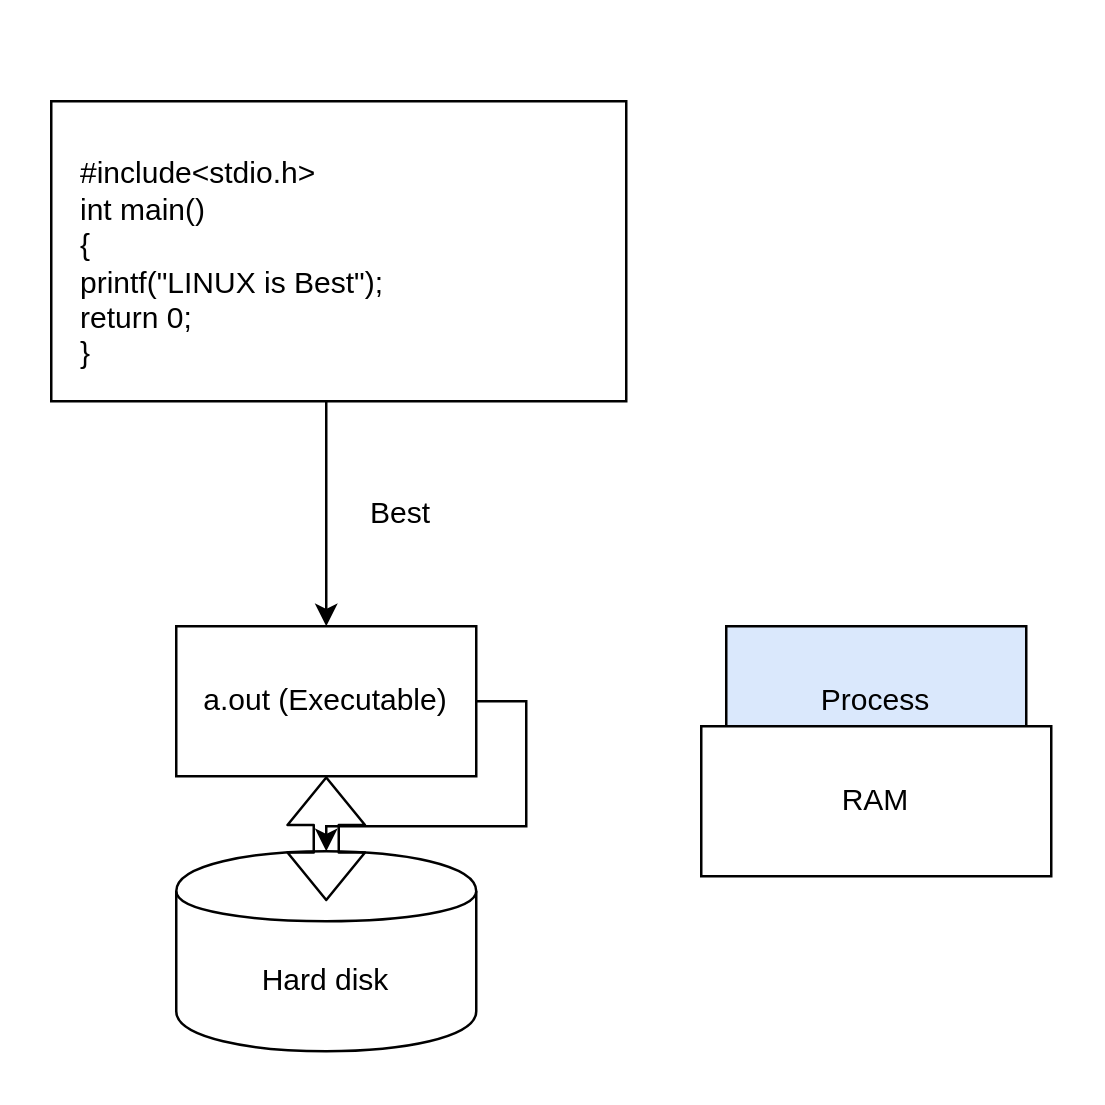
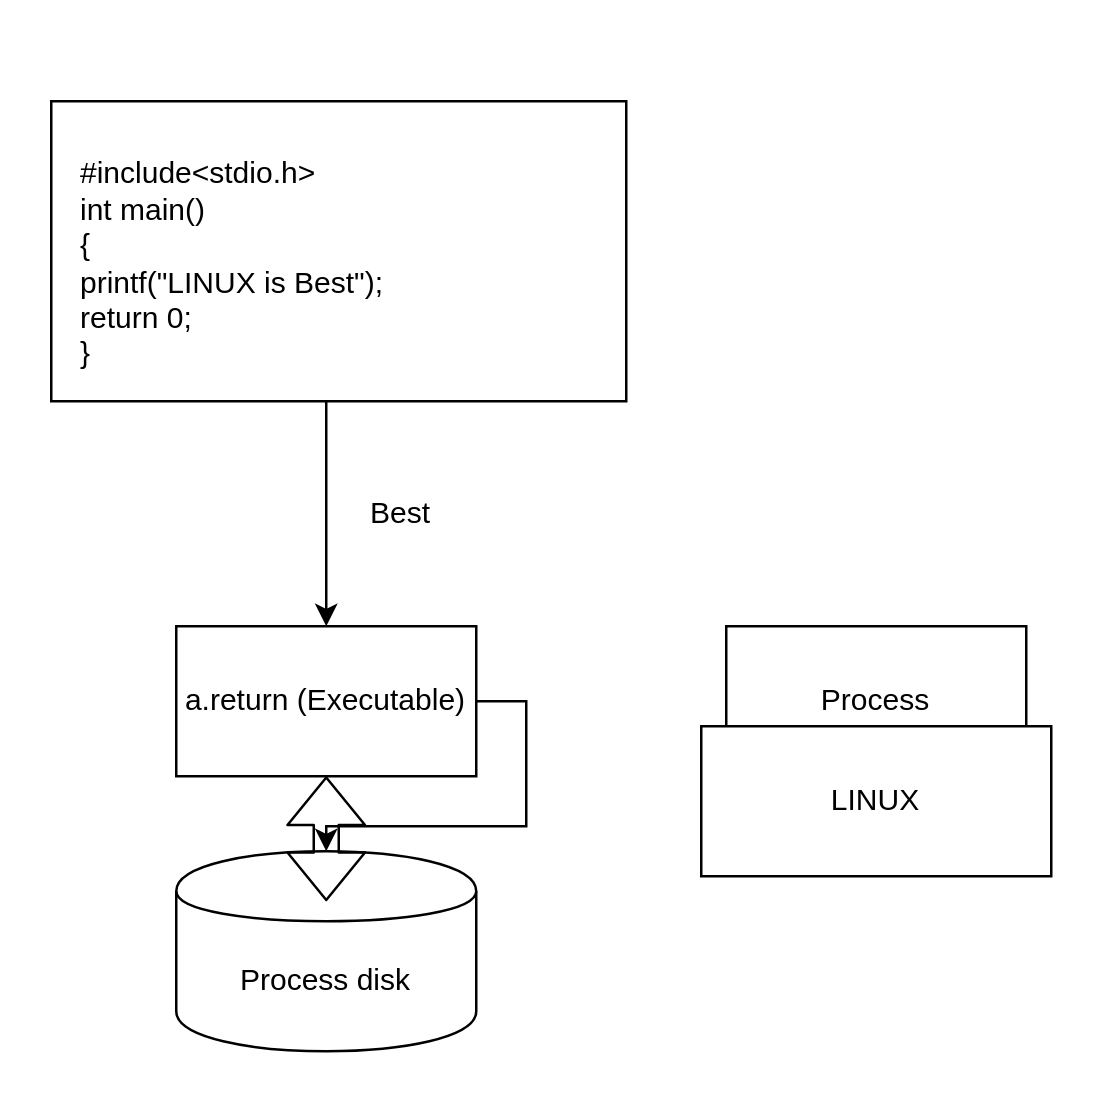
(326, 701) -> (326, 701)
(876, 701) -> (876, 701)
(876, 801) -> (876, 801)
(326, 981) -> (326, 981)
